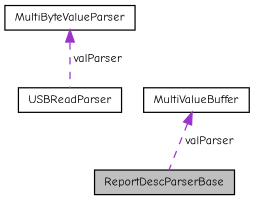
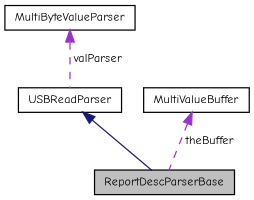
(208, 141) -> (208, 141)
none -> (122, 145)
